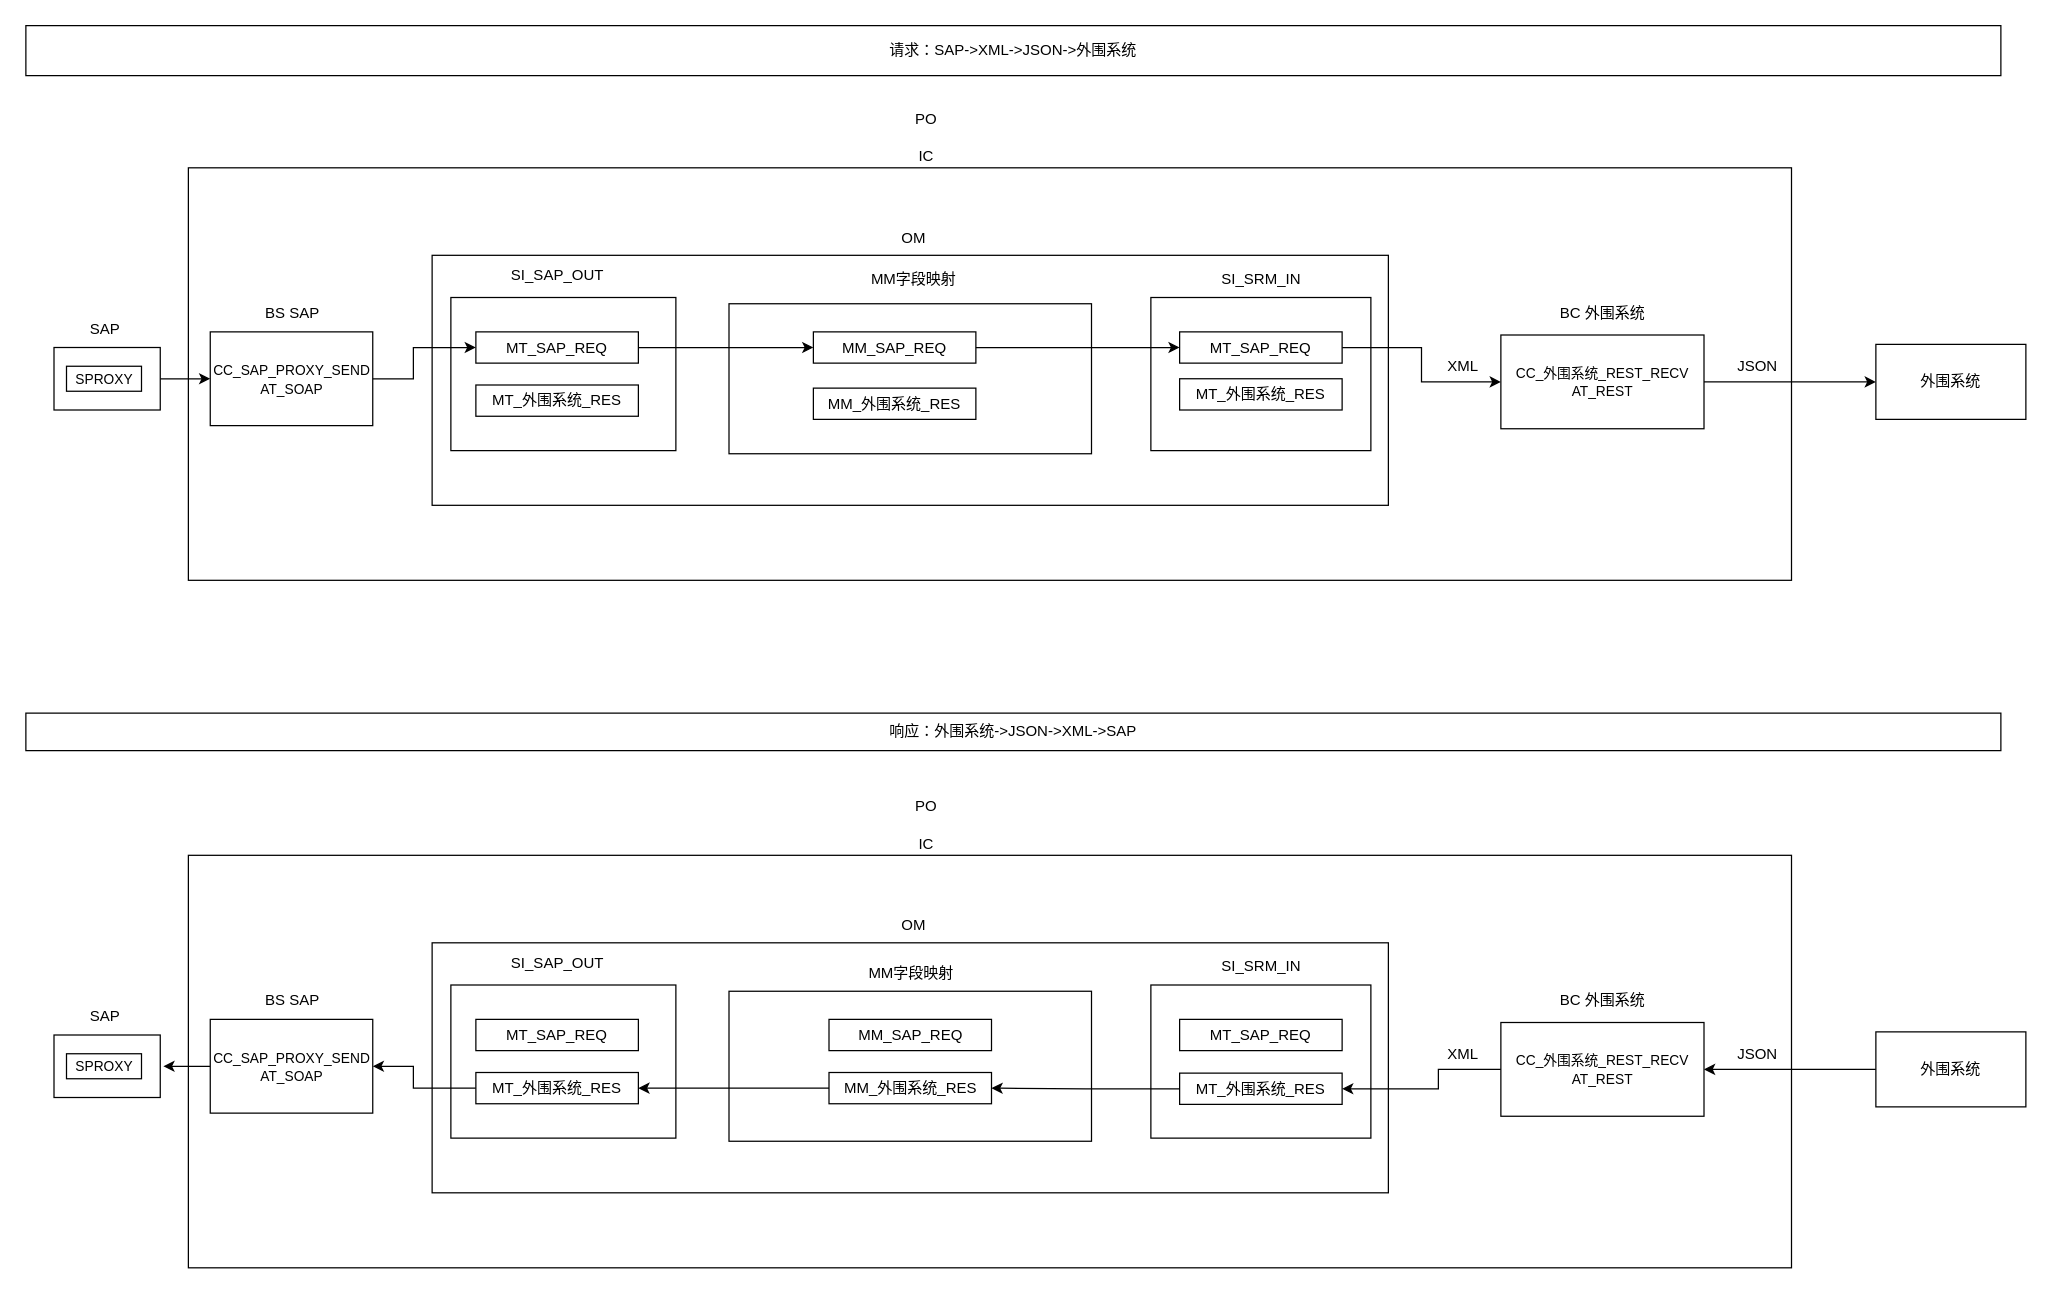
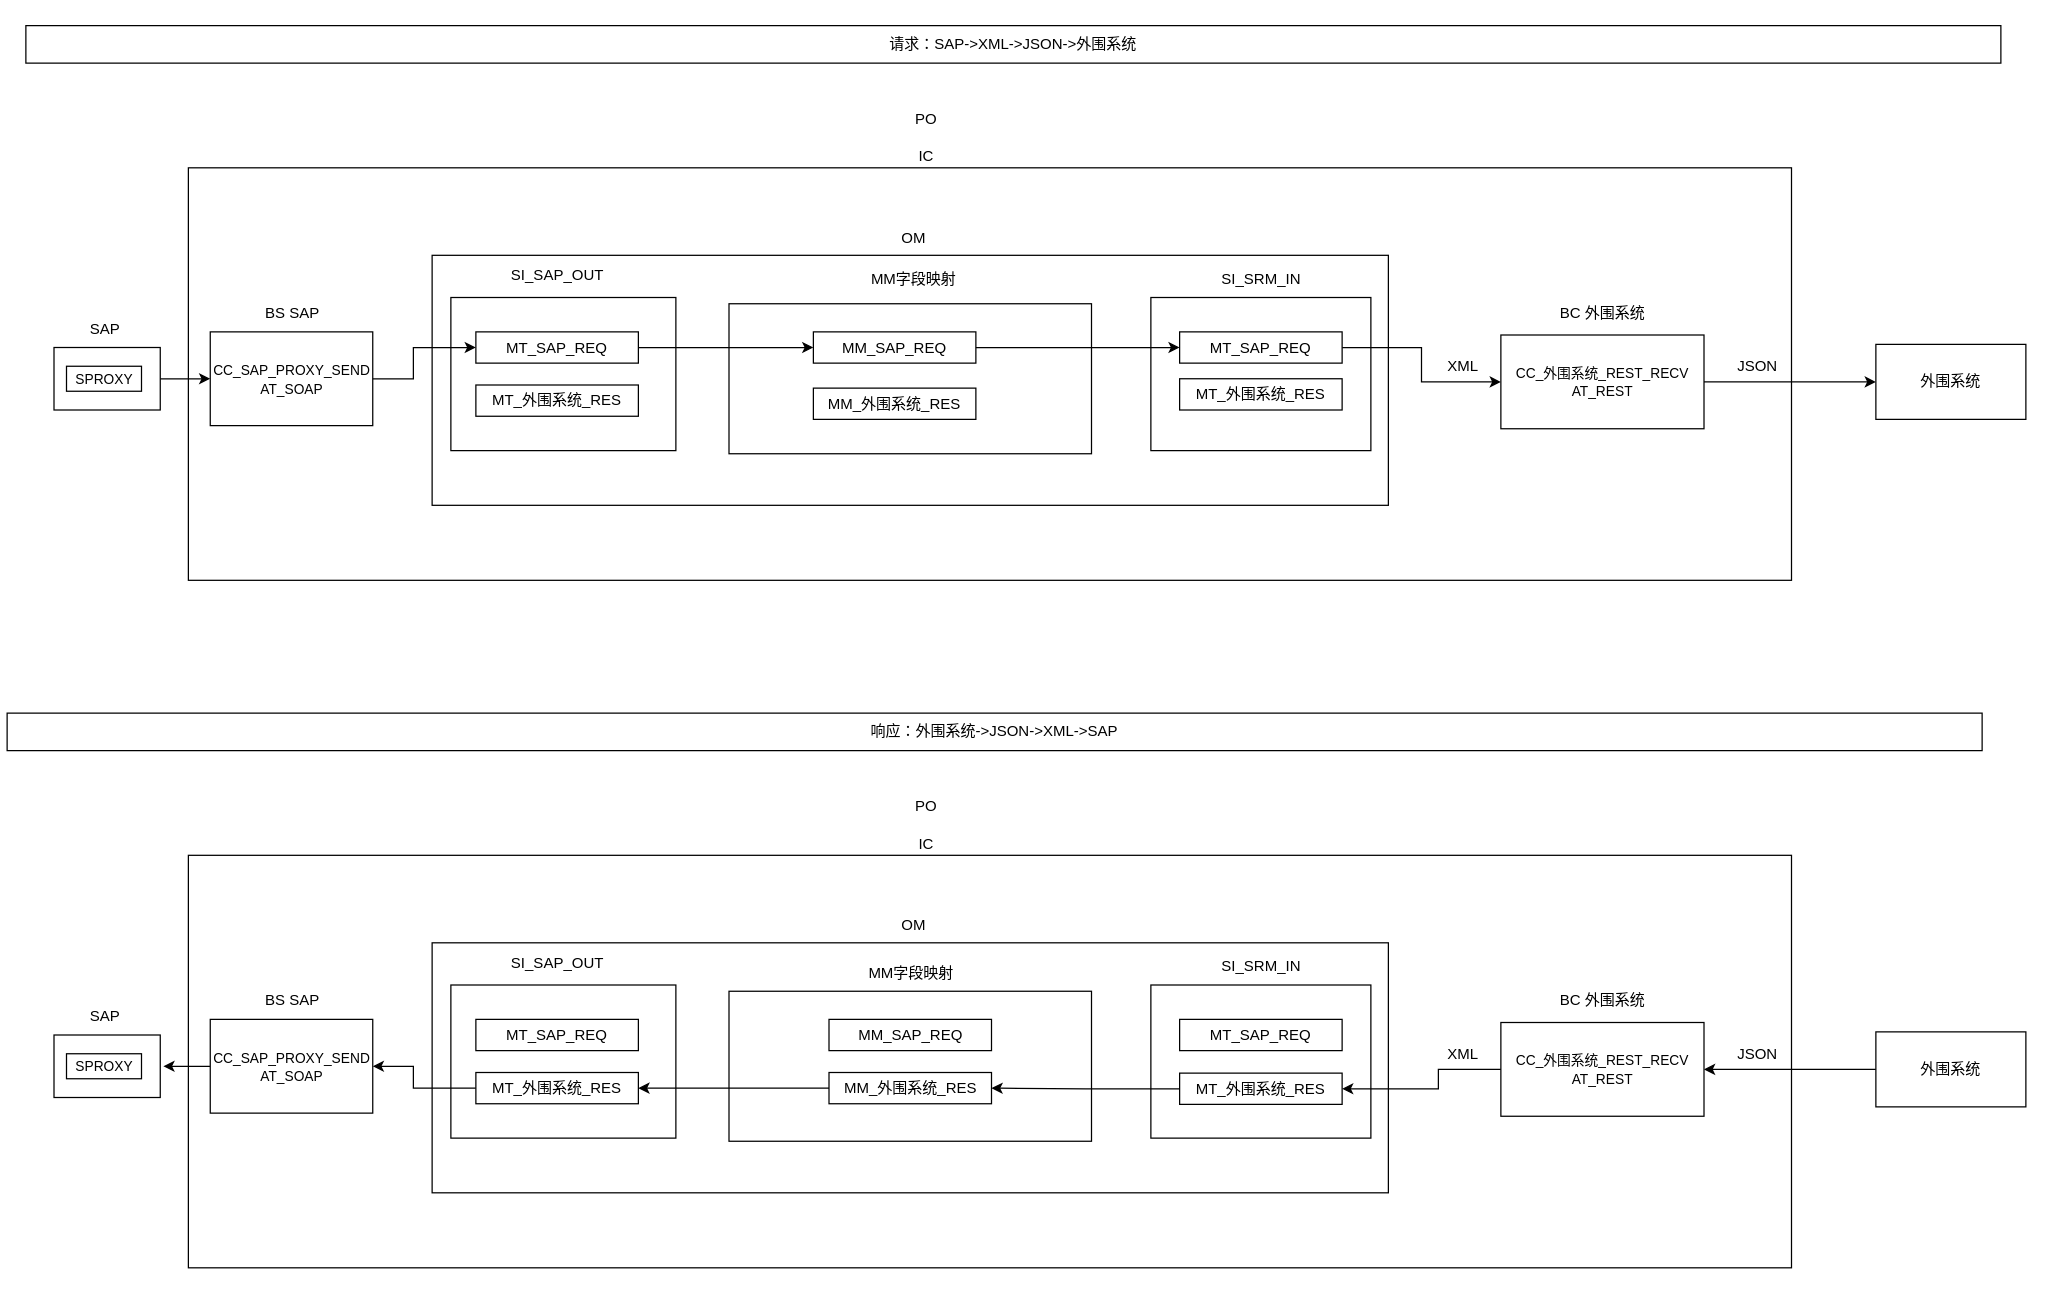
(1013, 51) -> (1013, 44)
(1013, 732) -> (994, 732)
